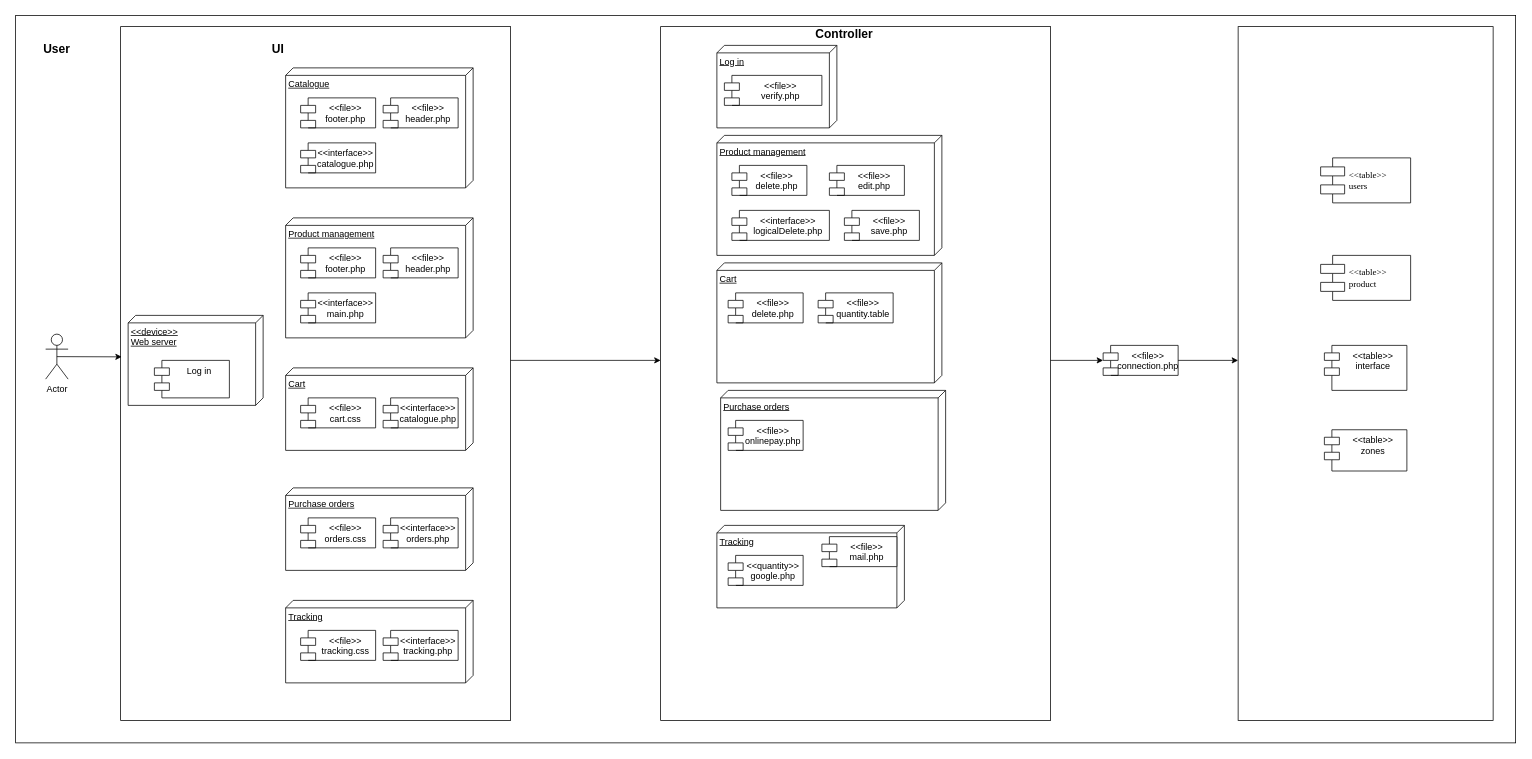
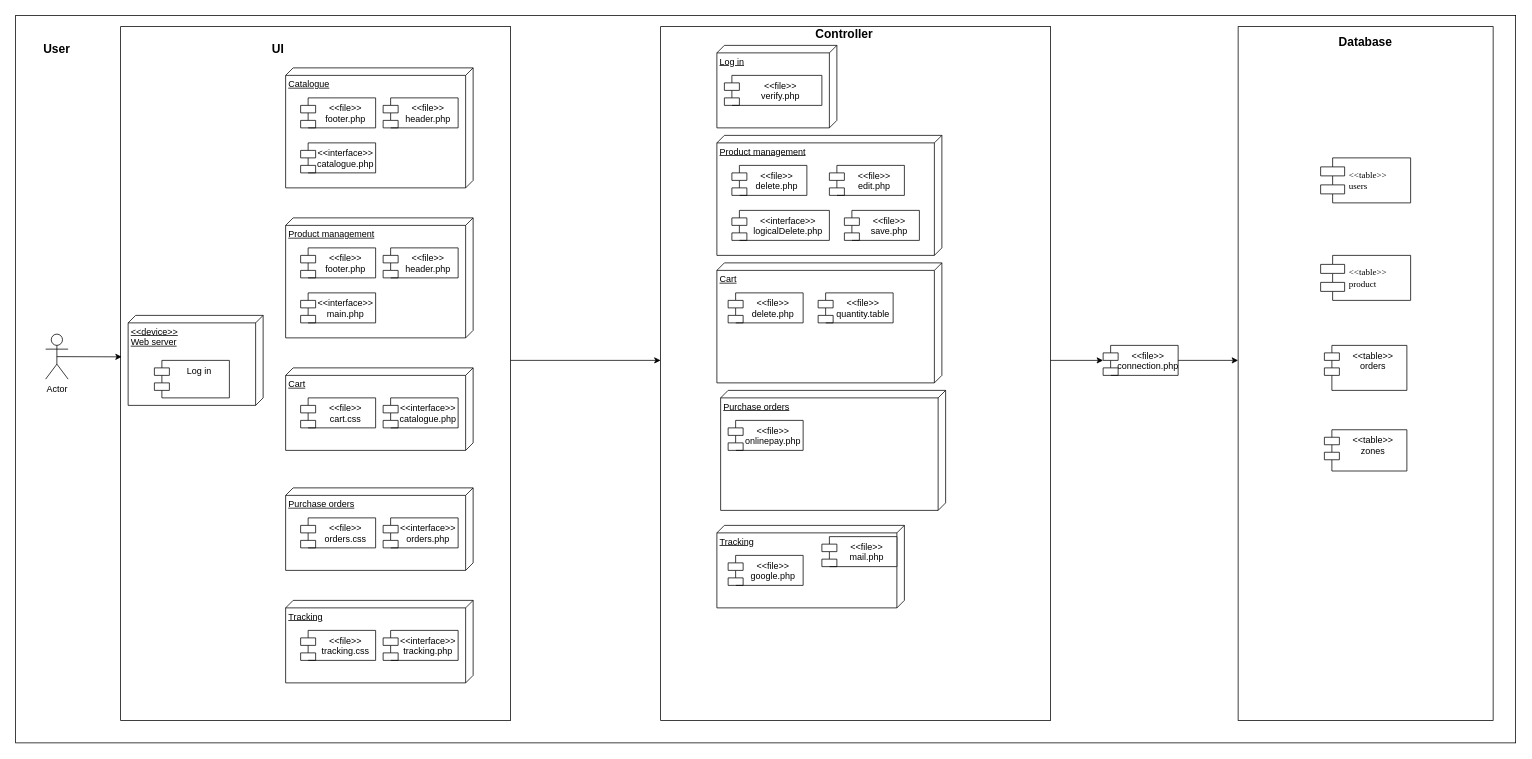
none -> (1365, 42)
(1373, 361) -> (1373, 361)
(773, 571) -> (773, 571)
